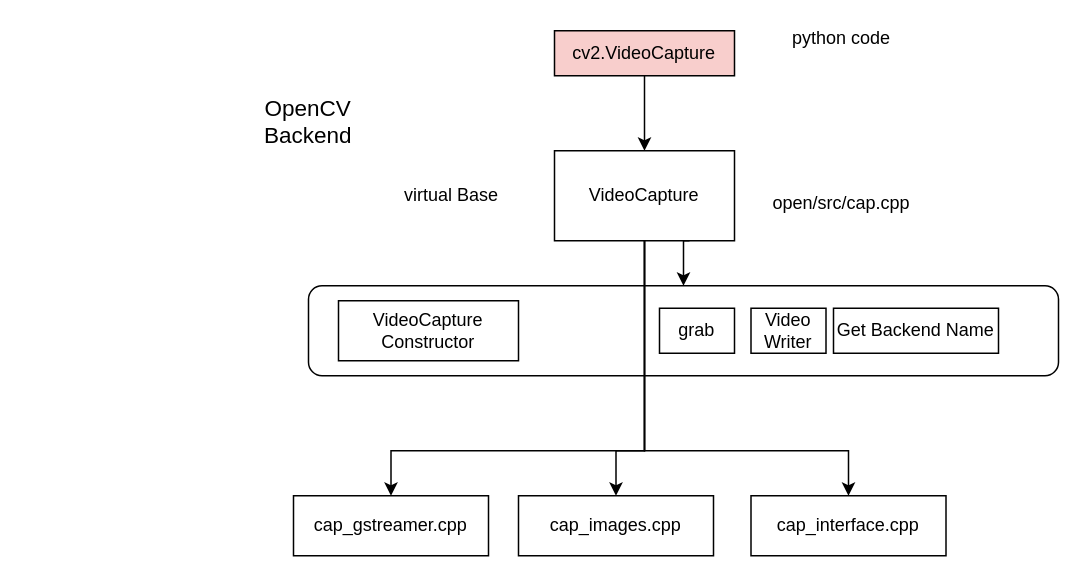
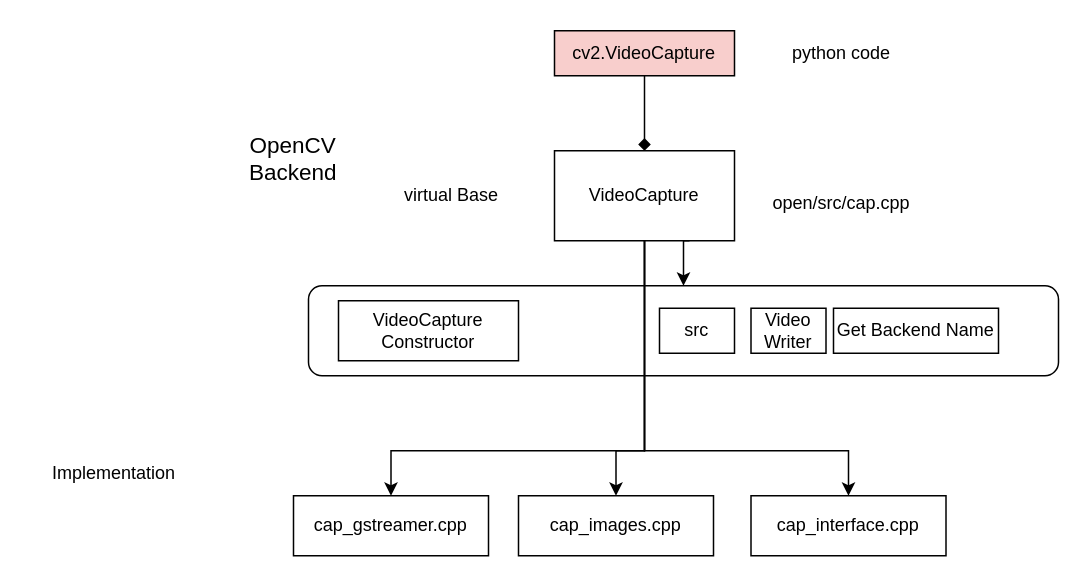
(841, 38) -> (841, 53)
(308, 121) -> (293, 158)
(644, 139) -> (644, 138)
(697, 331) -> (697, 331)
none -> (113, 473)
